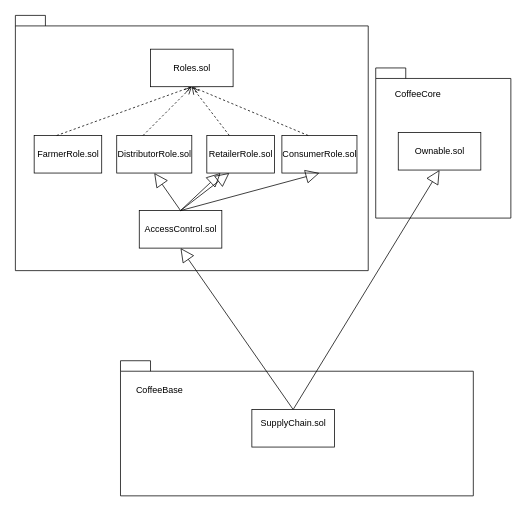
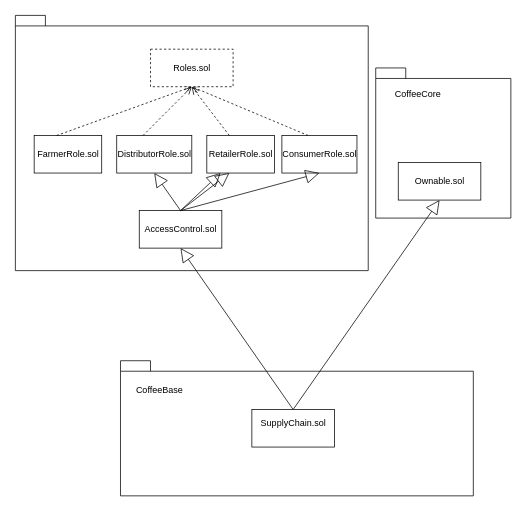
(192, 68) -> (192, 68)
(439, 151) -> (439, 181)
